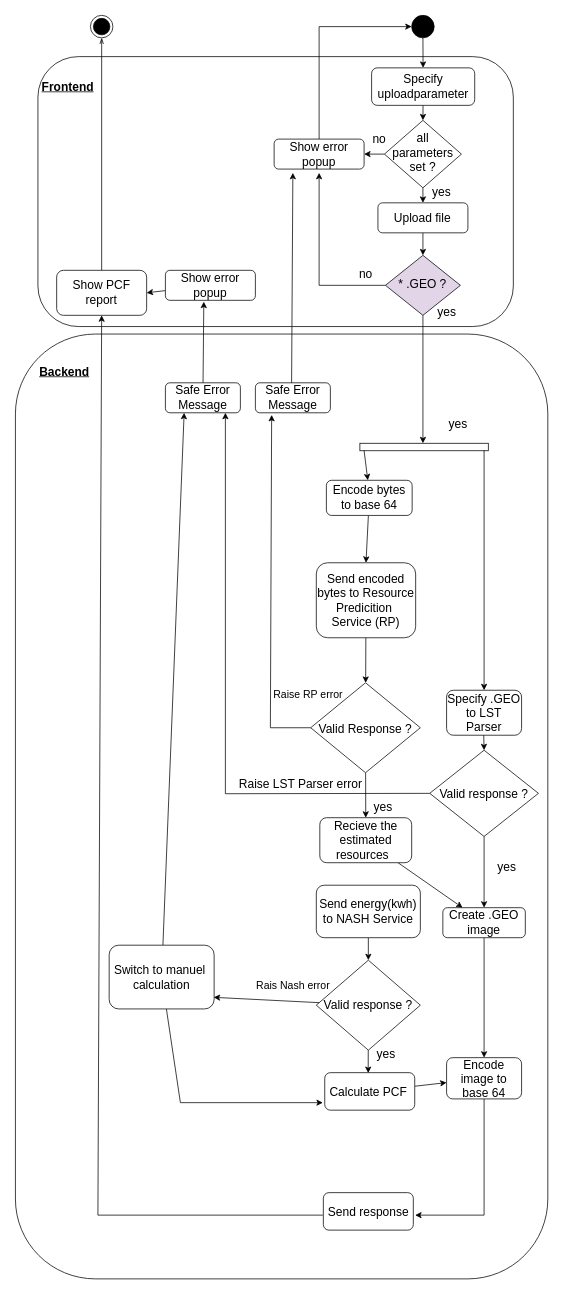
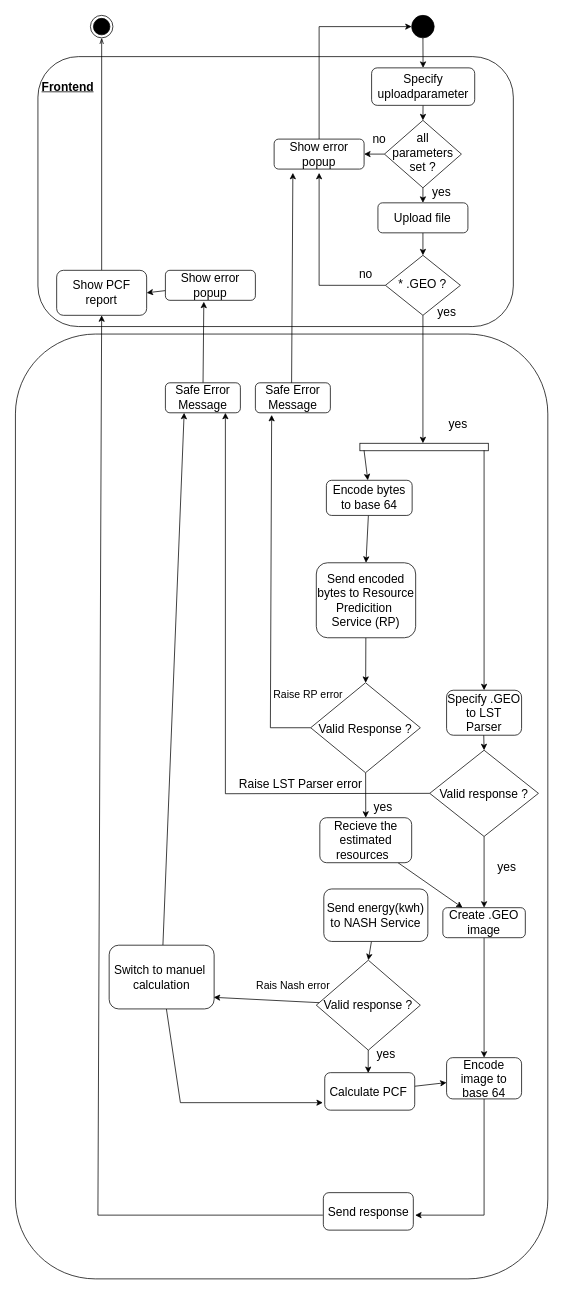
(423, 285) -> (423, 285)
(64, 372) -> none
(368, 912) -> (376, 915)
